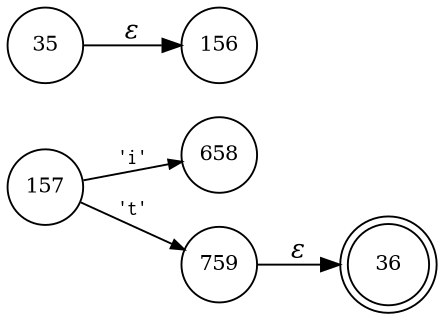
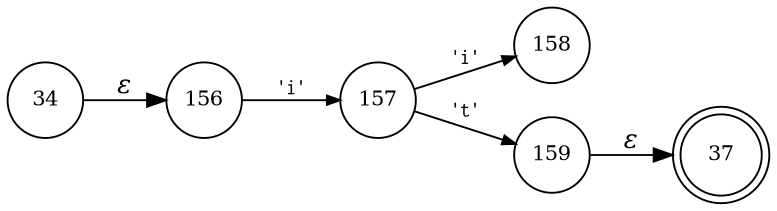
(45, 45) -> (45, 100)
none -> (284, 100)
(219, 155) -> (552, 45)
(219, 265) -> (552, 155)
(388, 265) -> (721, 155)
